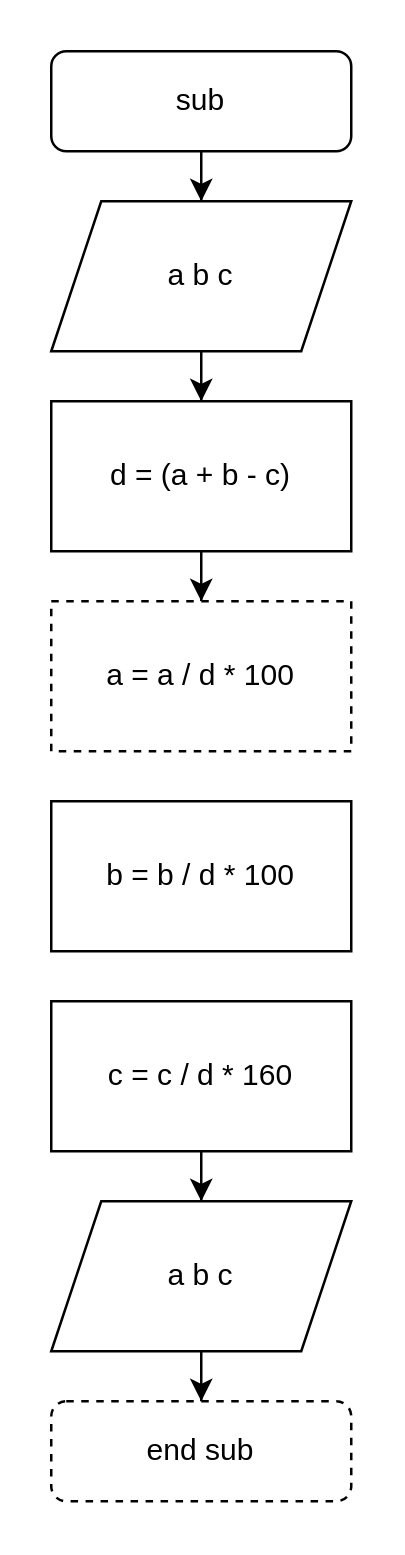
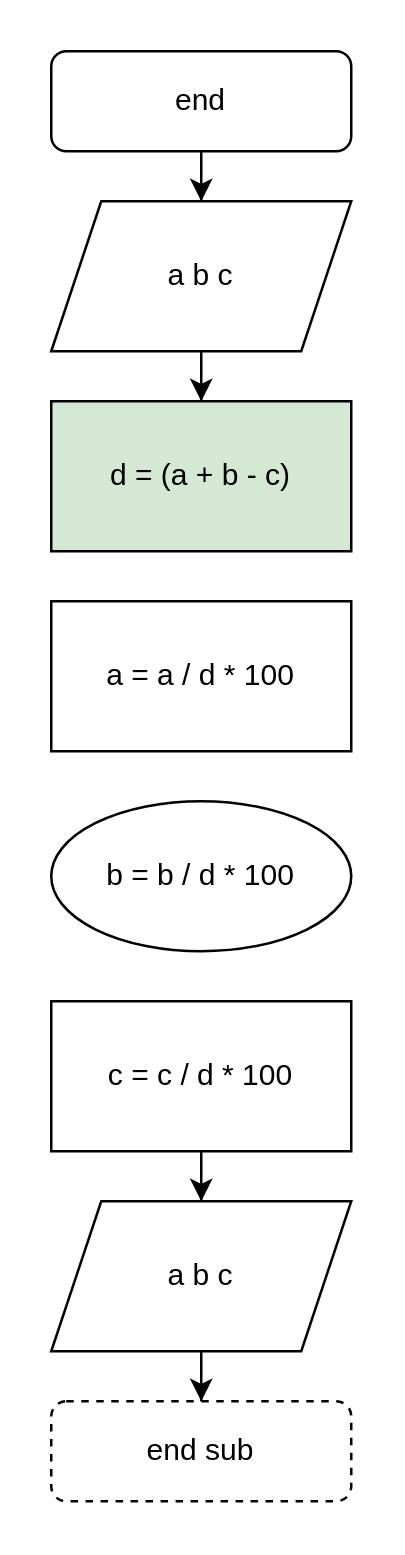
(201, 101) -> (201, 101)
(201, 476) -> (201, 476)
(201, 584) -> none
(201, 676) -> (201, 676)
(201, 876) -> (201, 876)
(201, 1076) -> (201, 1076)
